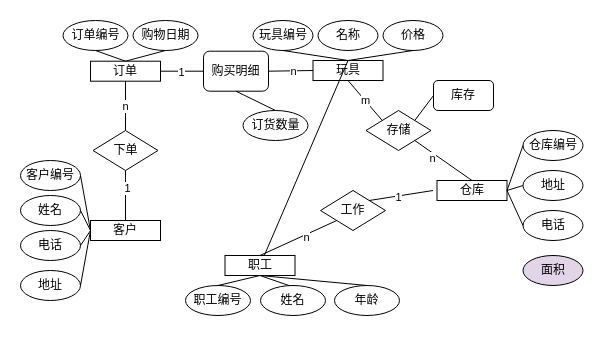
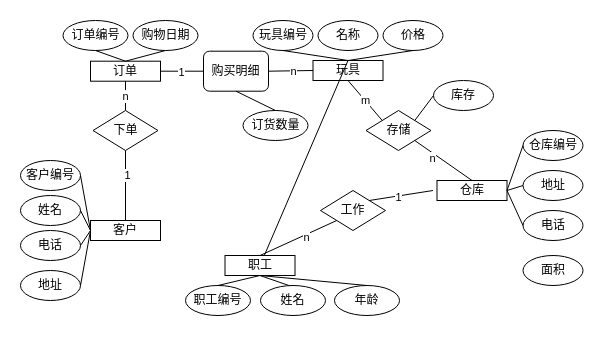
(464, 96) -> (464, 96)
(126, 151) -> (126, 131)
(553, 271) -> (553, 271)
